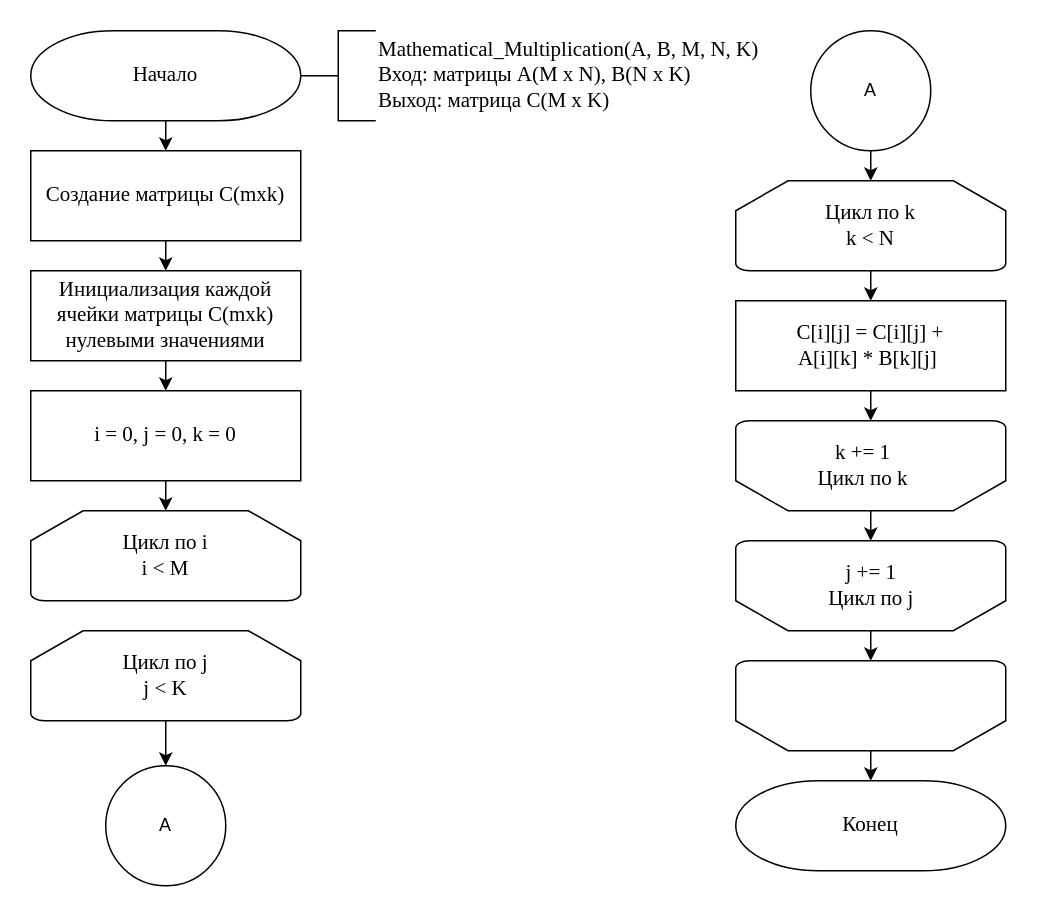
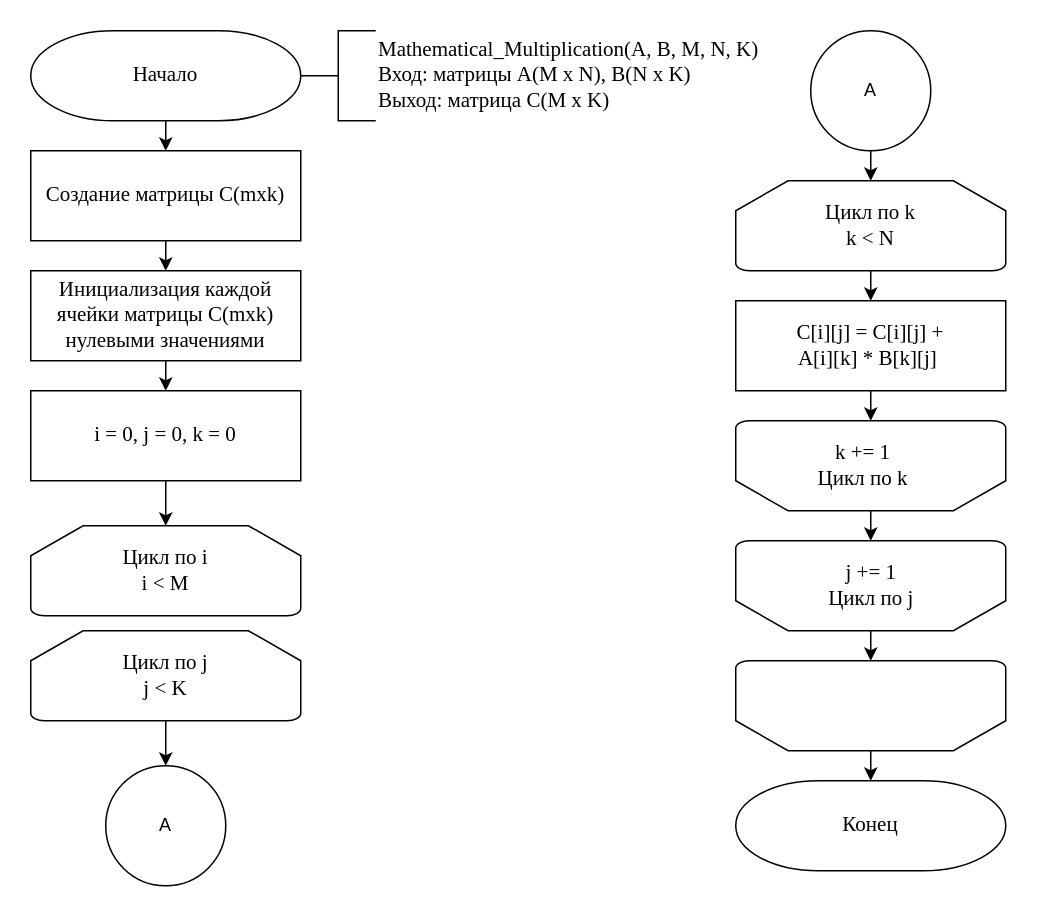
(166, 556) -> (166, 571)
